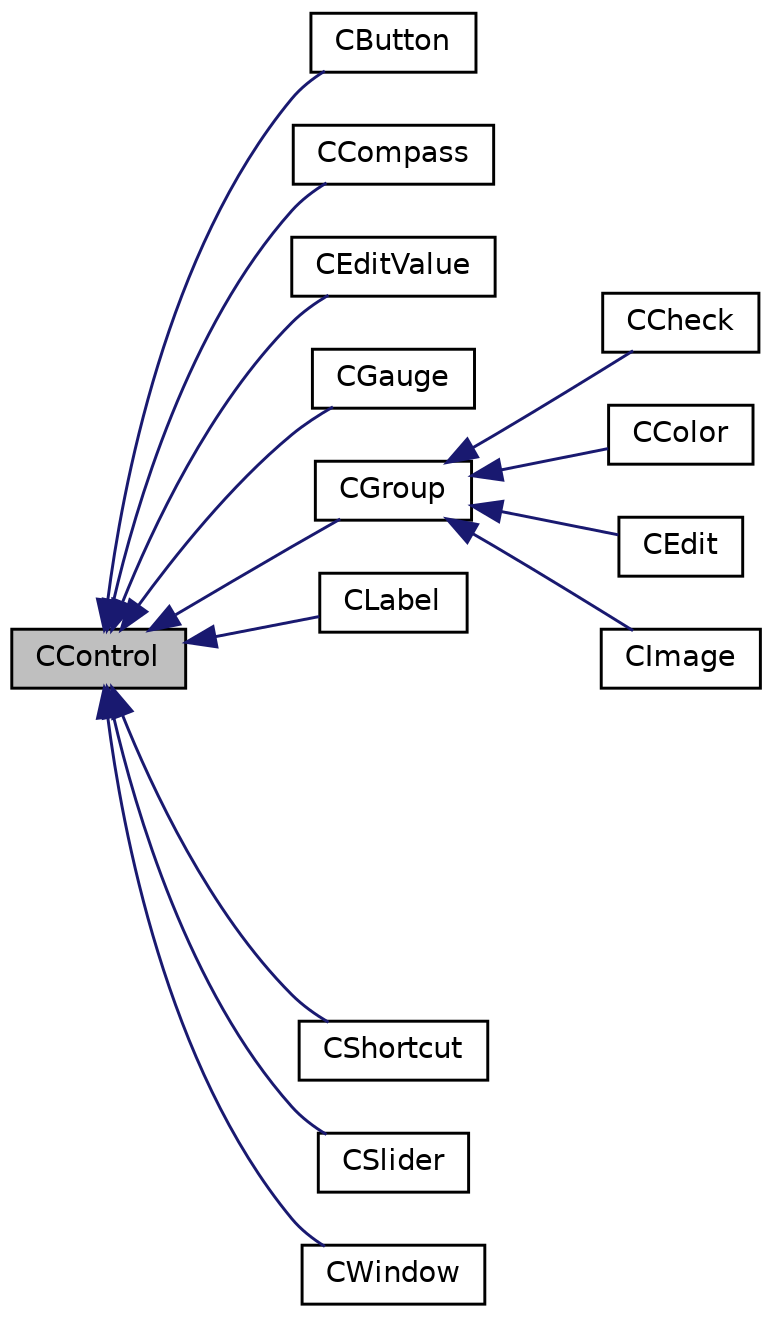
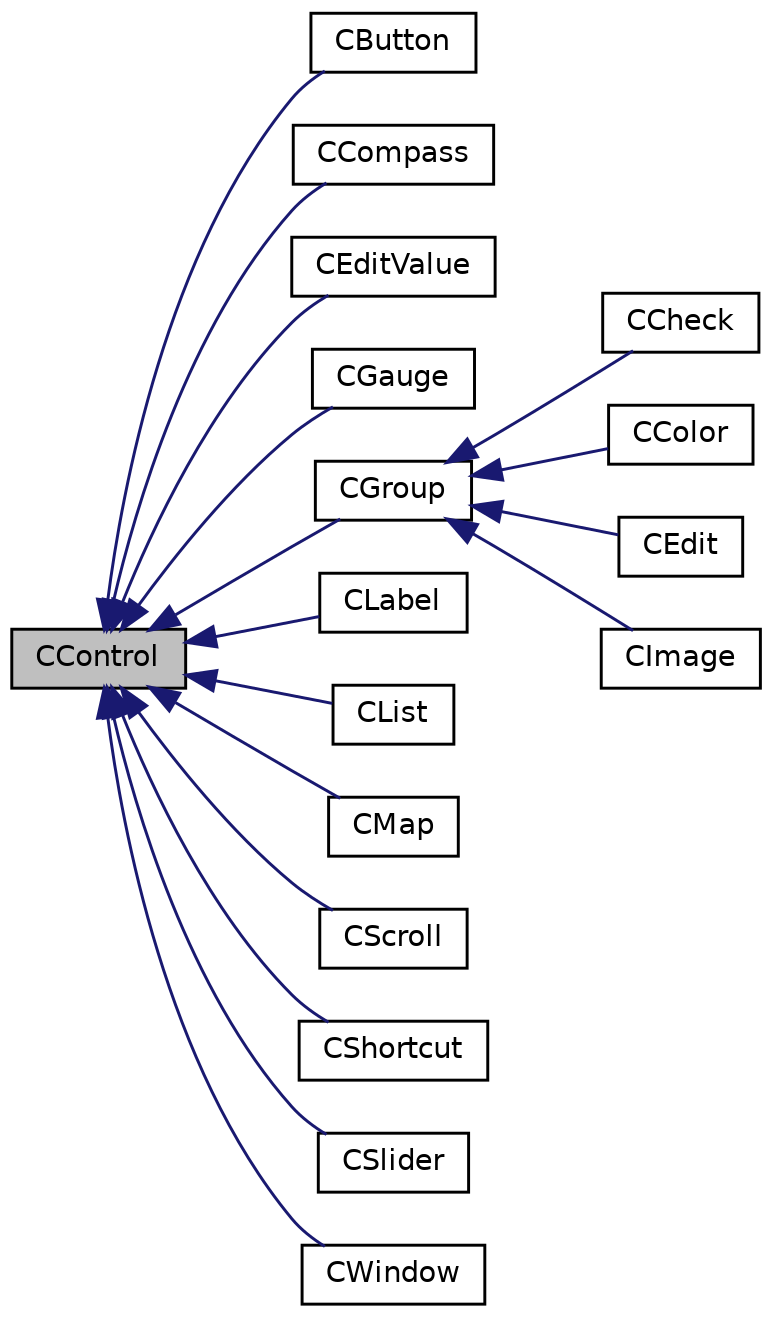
none -> (393, 715)
none -> (393, 827)
none -> (393, 939)
